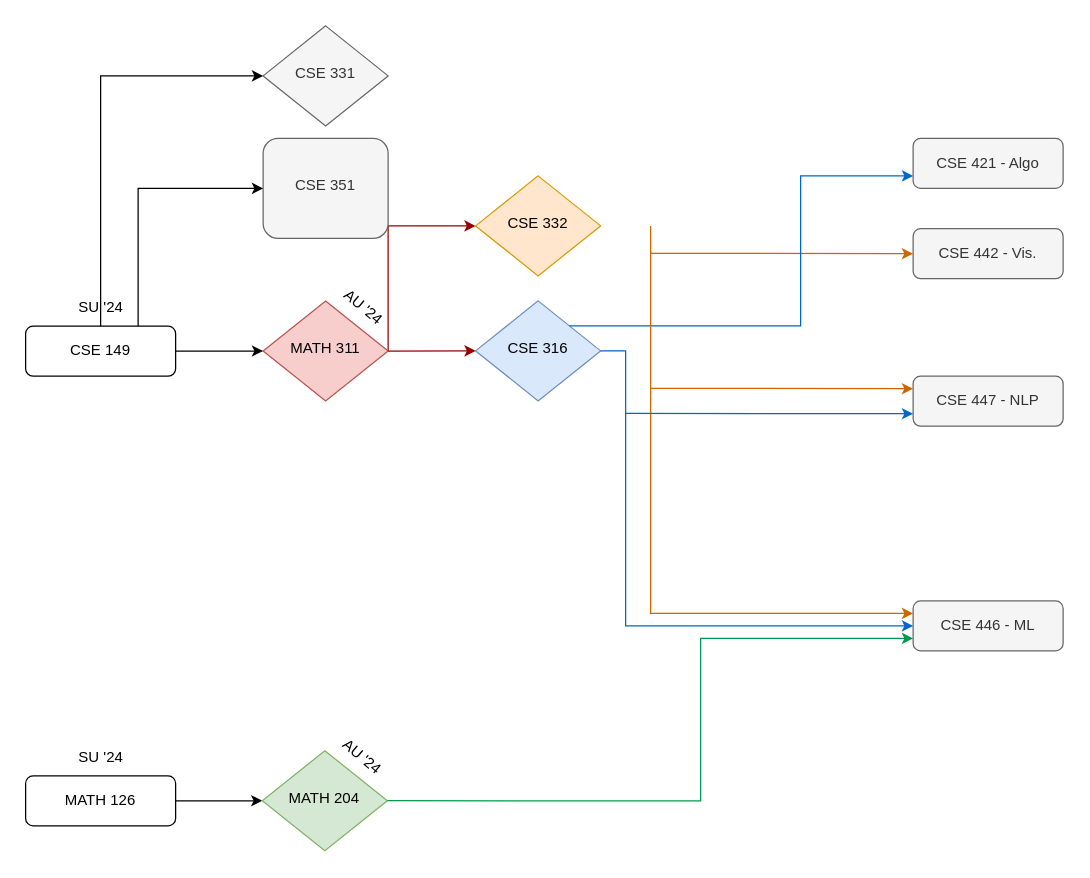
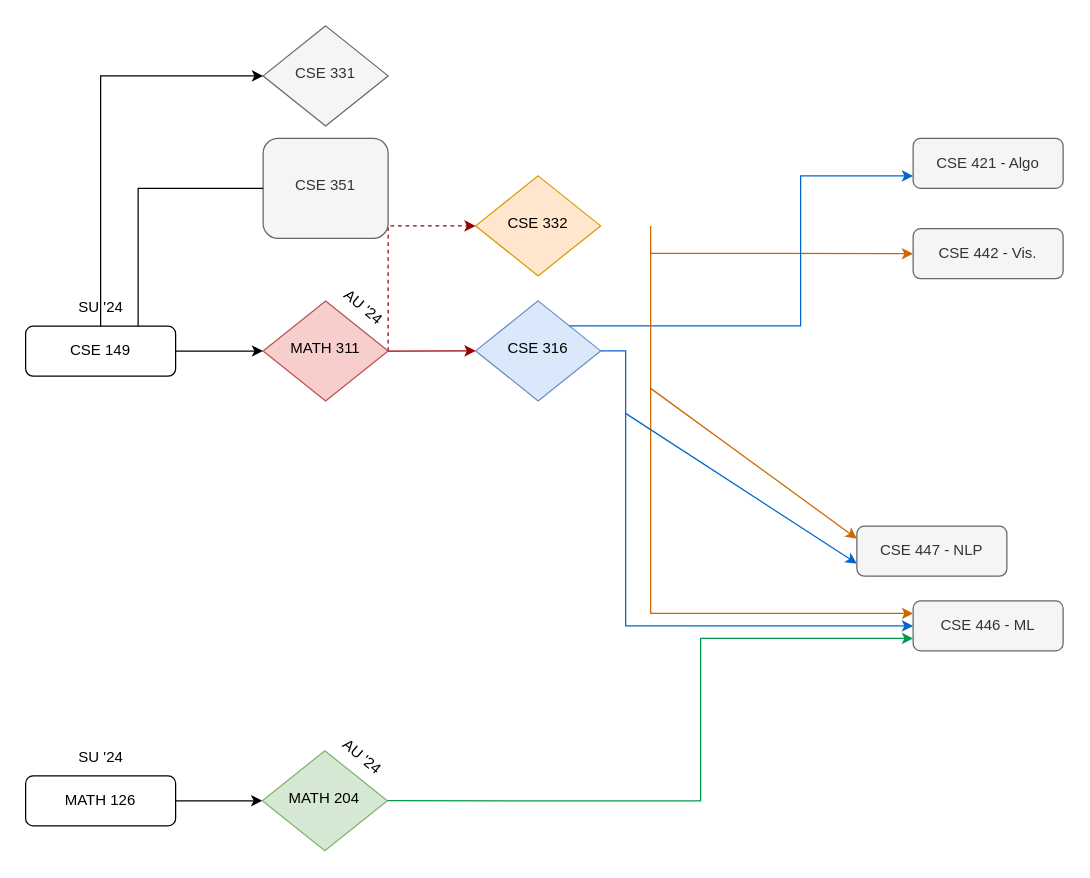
(253, 188) -> (256, 188)
(388, 249) -> (388, 249)
(988, 401) -> (932, 551)
